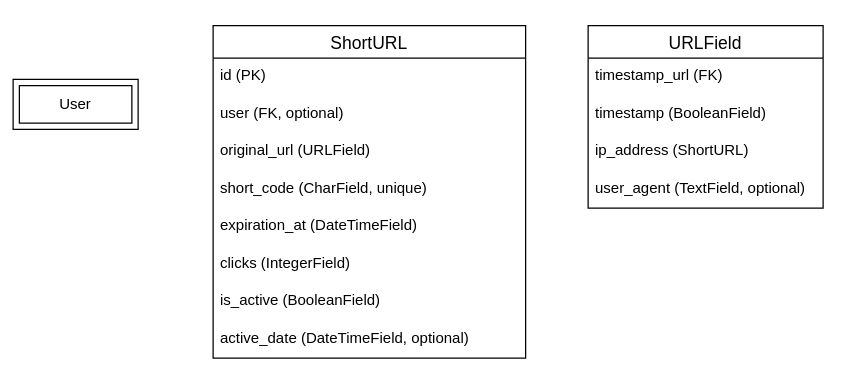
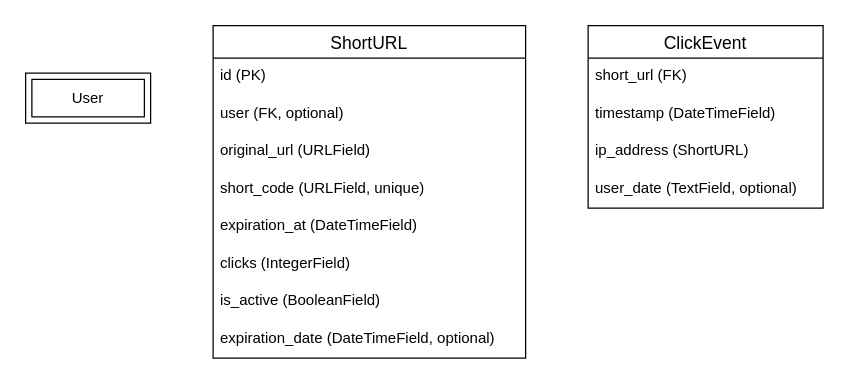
(705, 43) -> (705, 43)
(665, 76) -> (651, 76)
(76, 104) -> (88, 98)
(687, 113) -> (691, 113)
(335, 188) -> (331, 188)
(707, 197) -> (707, 197)
(358, 338) -> (371, 347)
